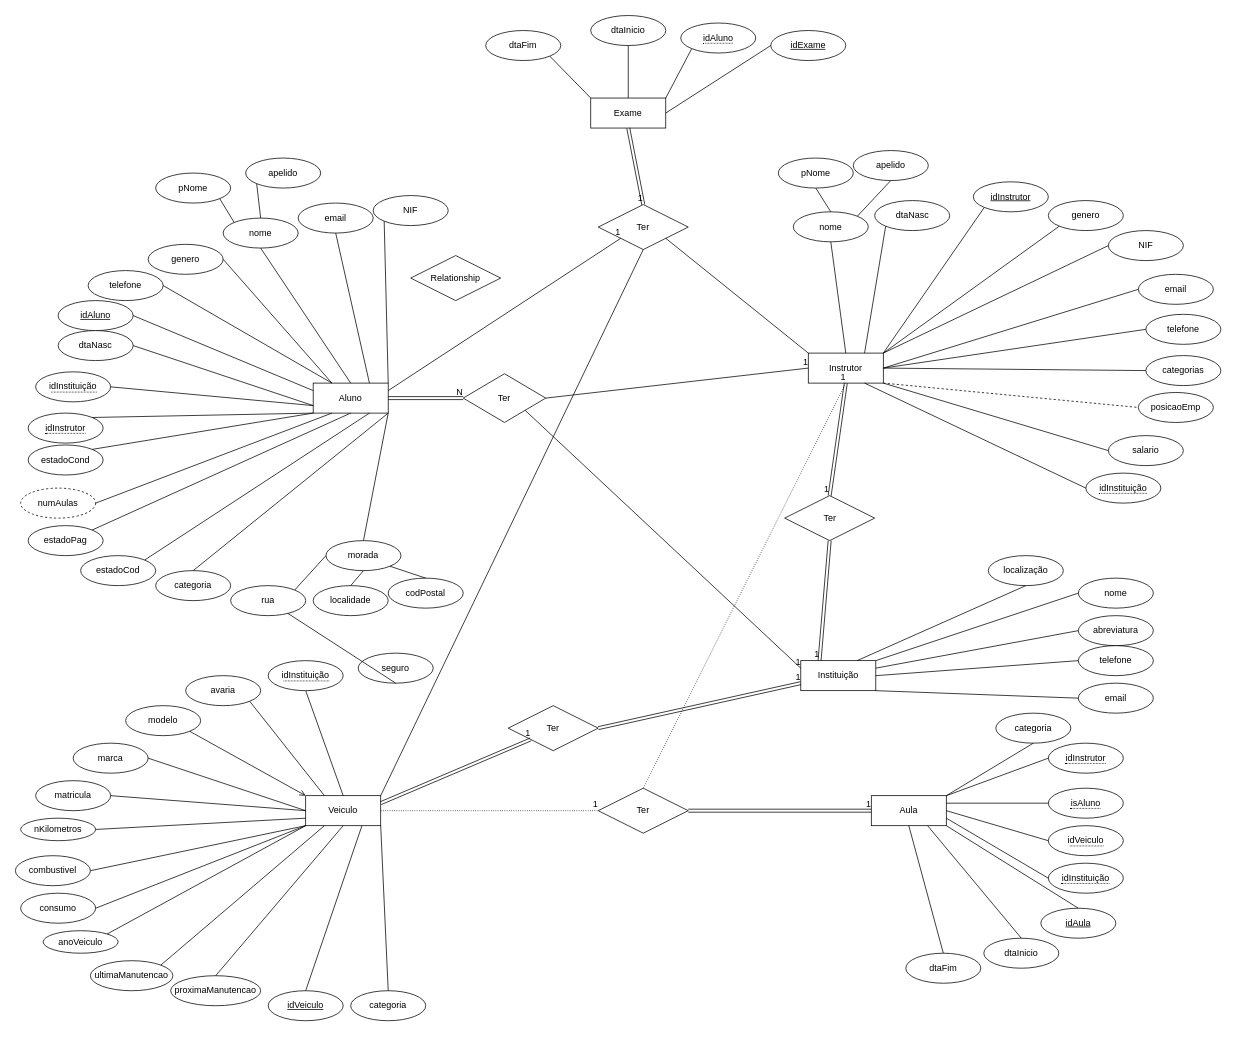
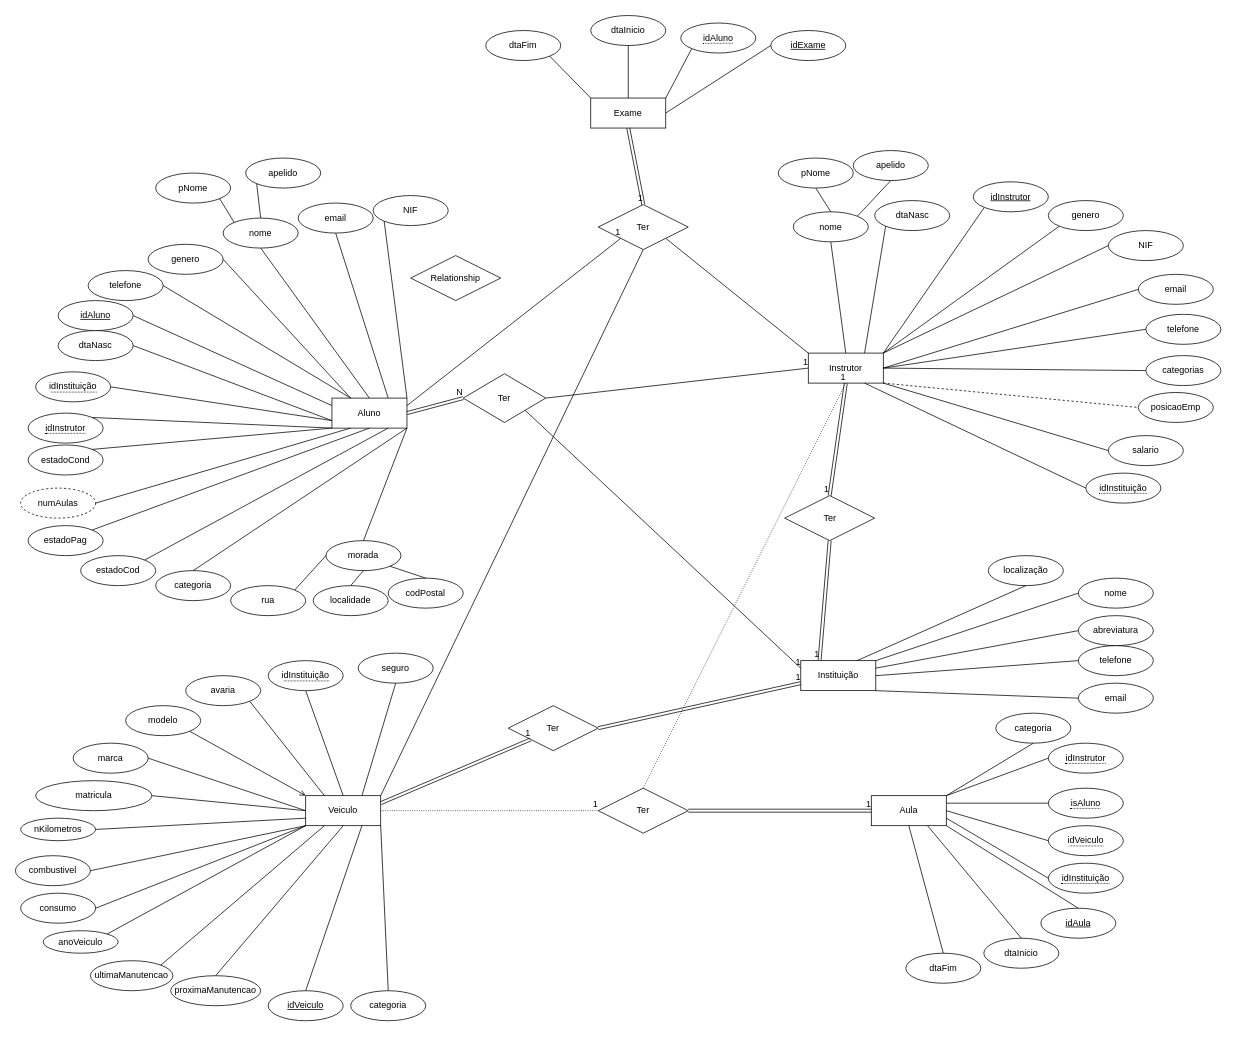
(351, 398) -> (369, 413)
(342, 648) -> (379, 739)
(73, 795) -> (94, 795)
